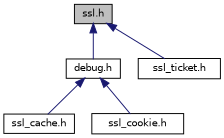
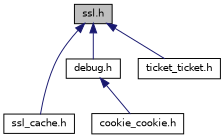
(179, 69) -> (179, 69)
(63, 100) -> (53, 69)
(138, 124) -> (138, 124)
